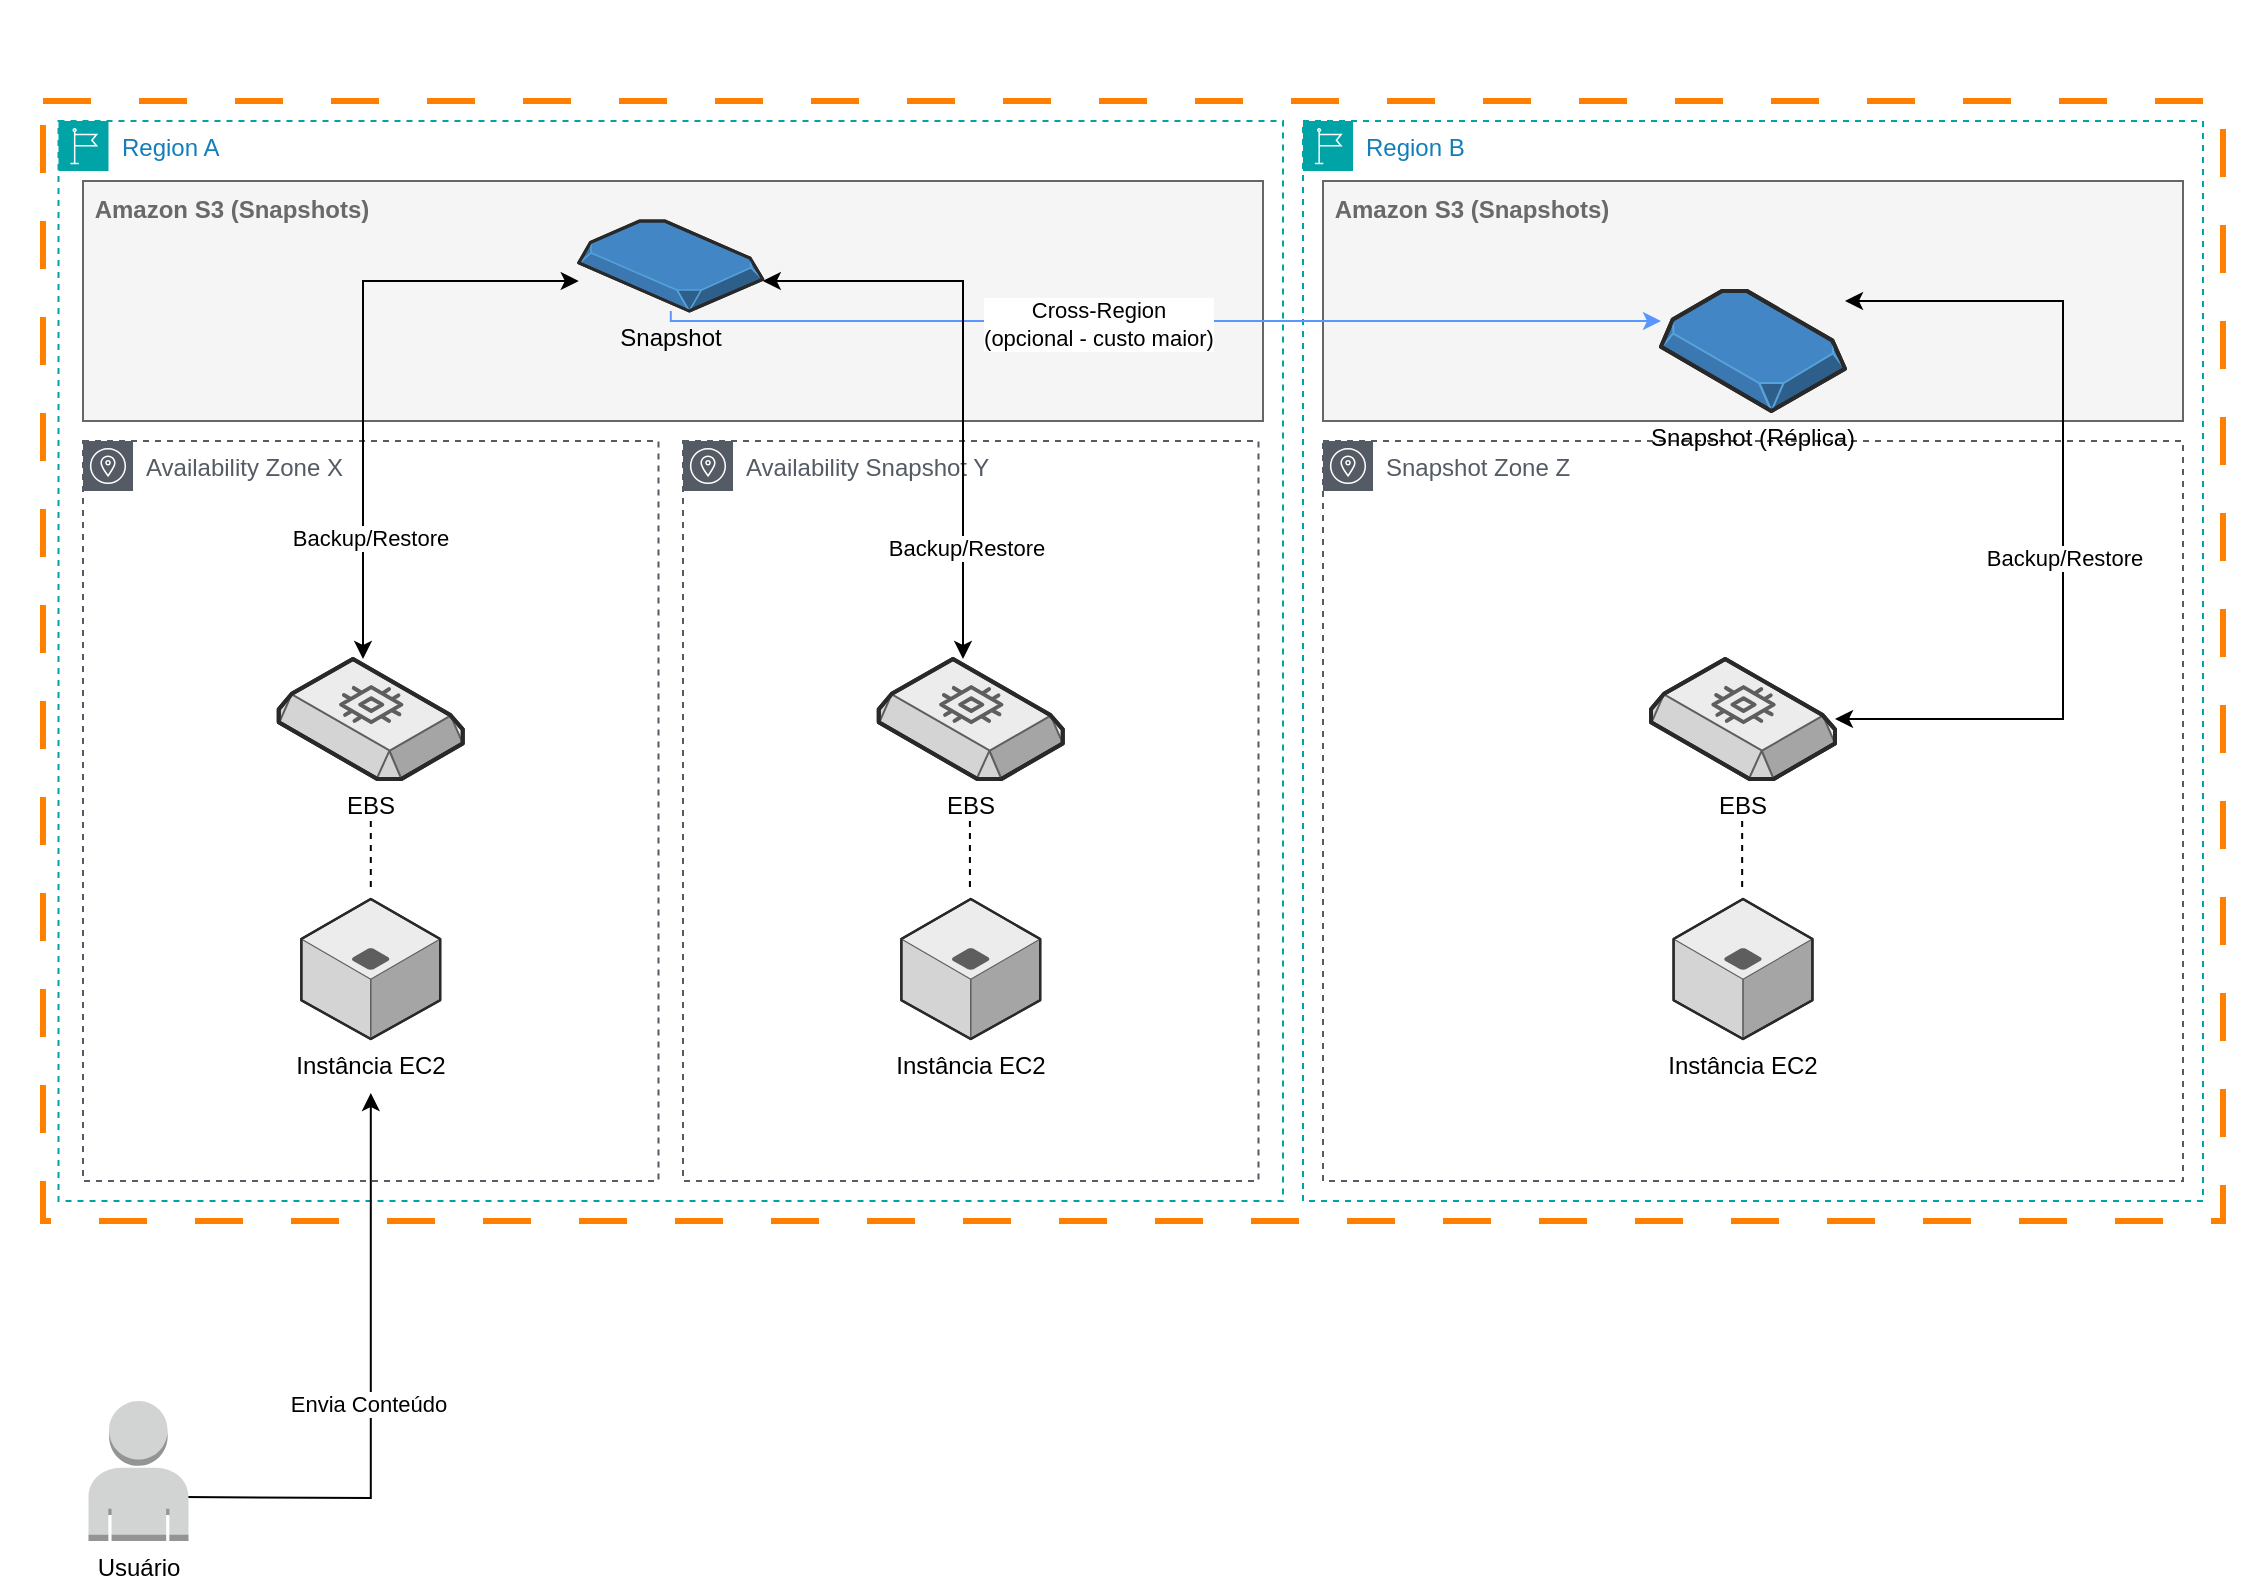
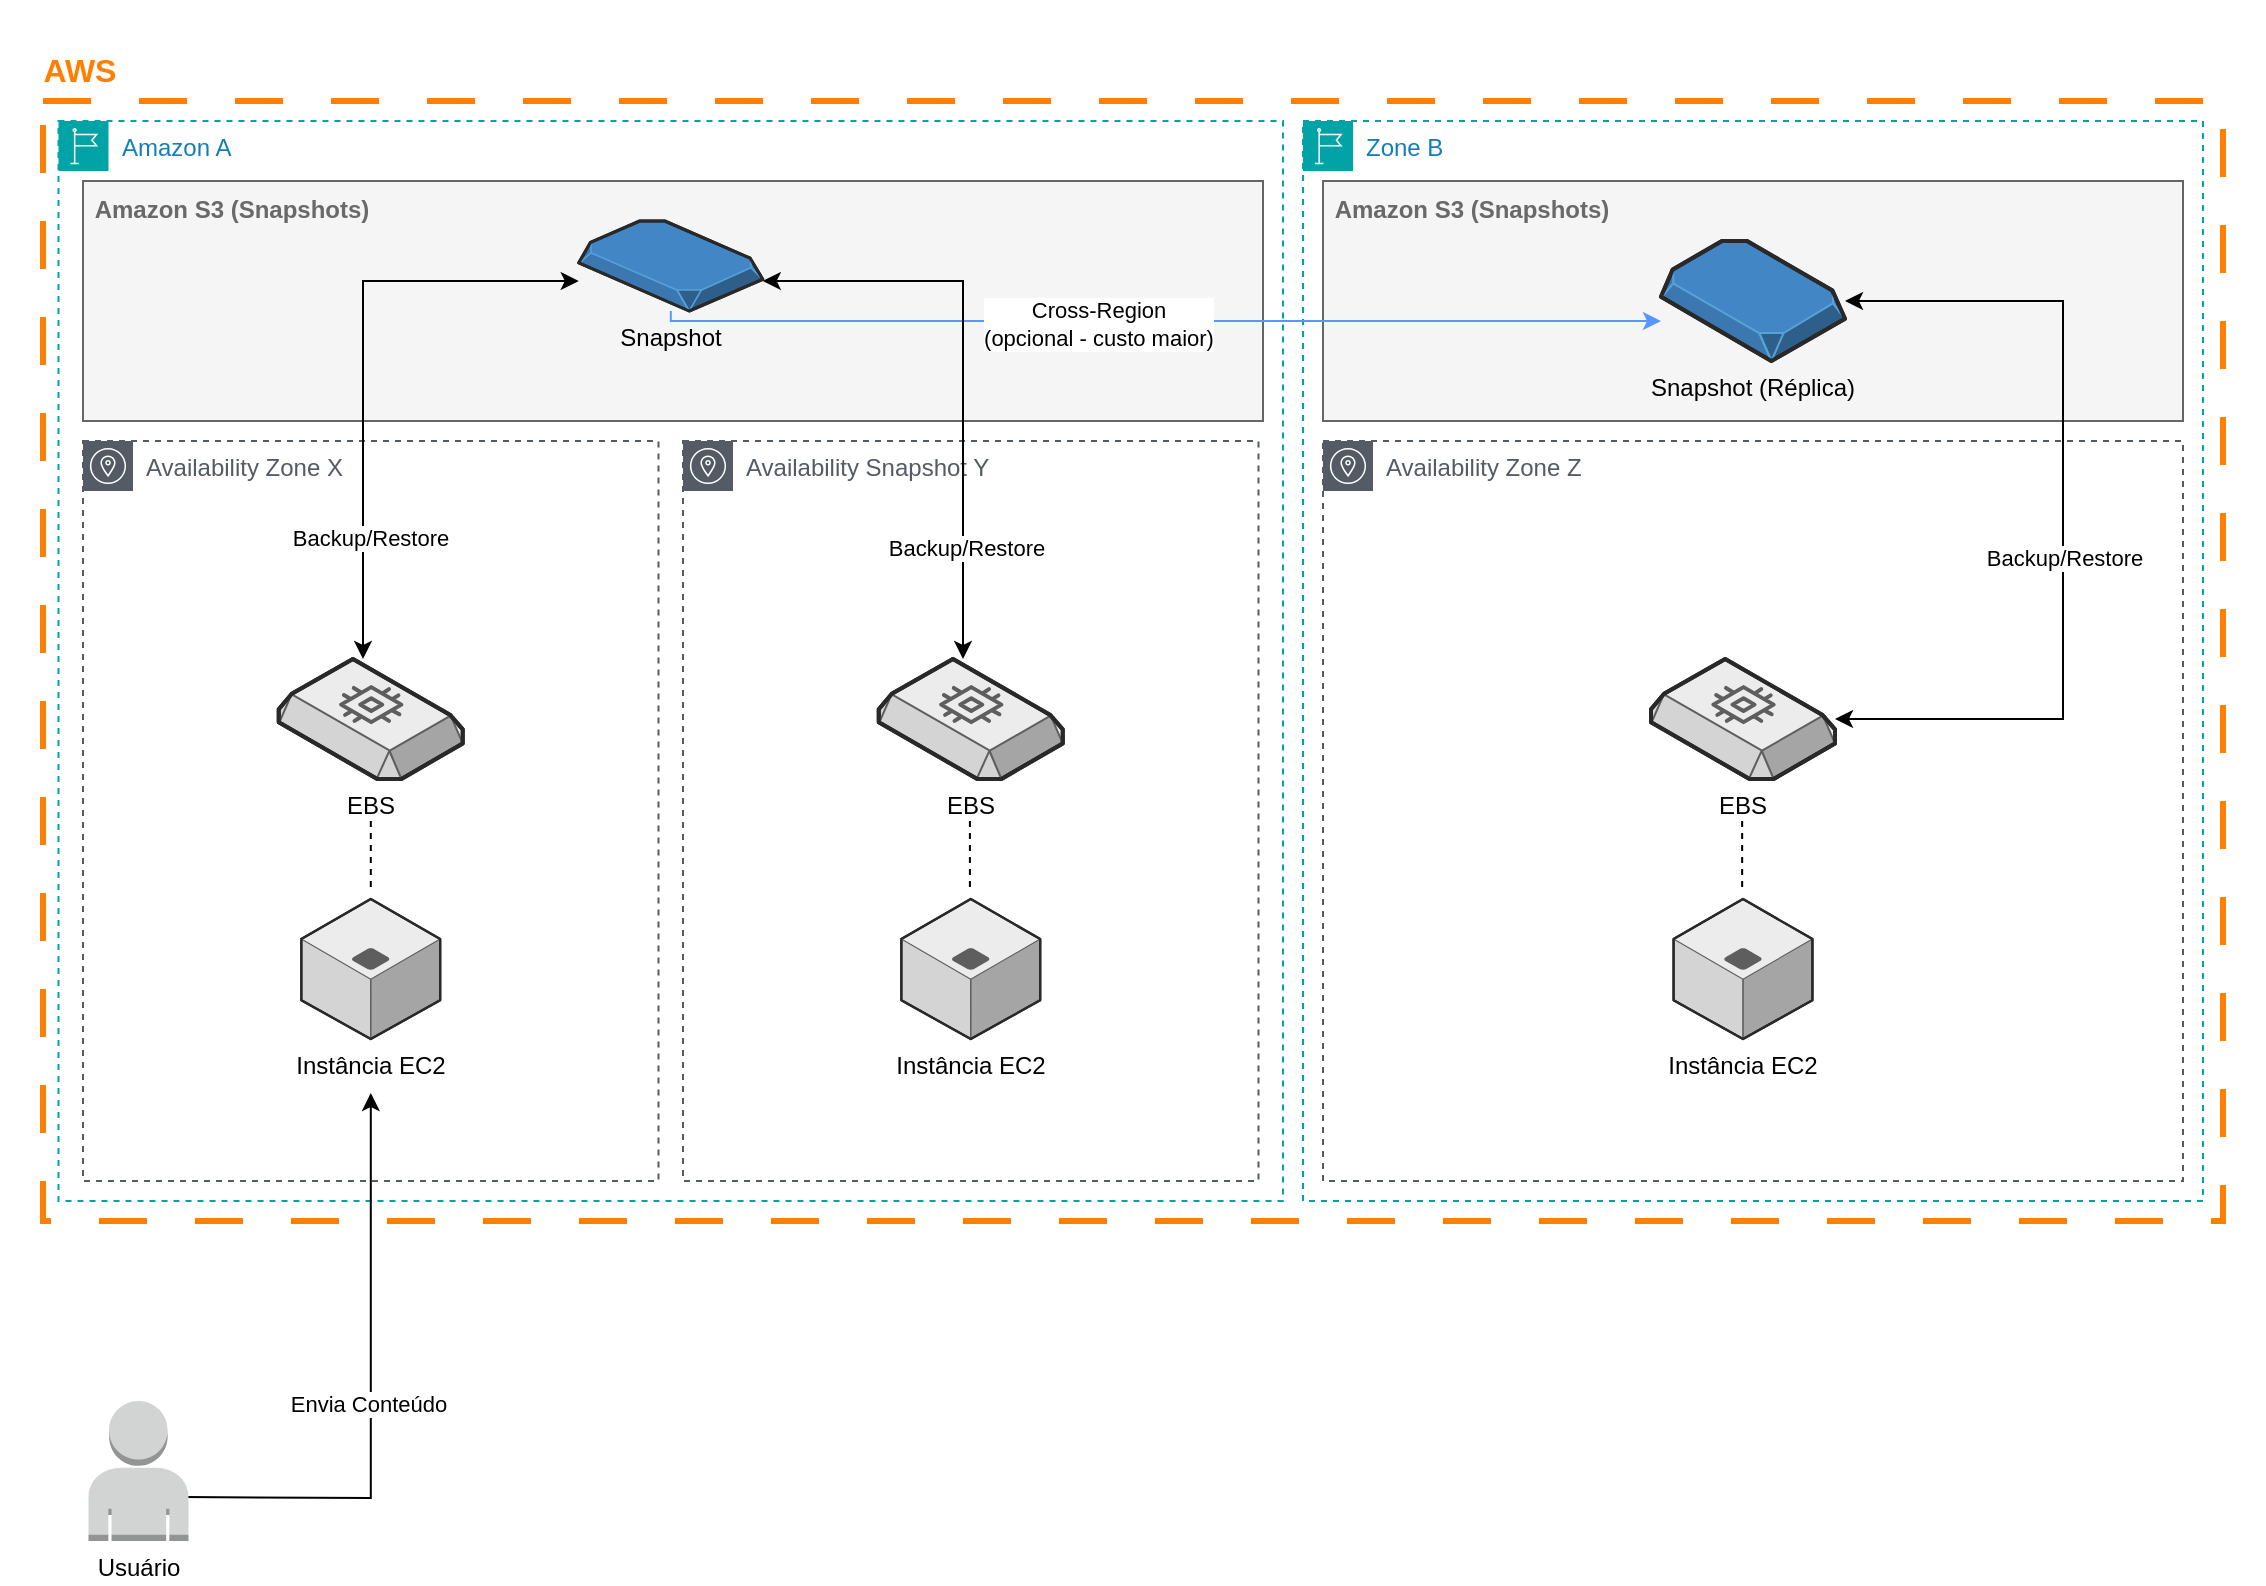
none -> (81, 71)
(171, 149) -> (174, 149)
(1415, 149) -> (1404, 149)
(1753, 351) -> (1753, 301)
(1482, 469) -> (1493, 469)
